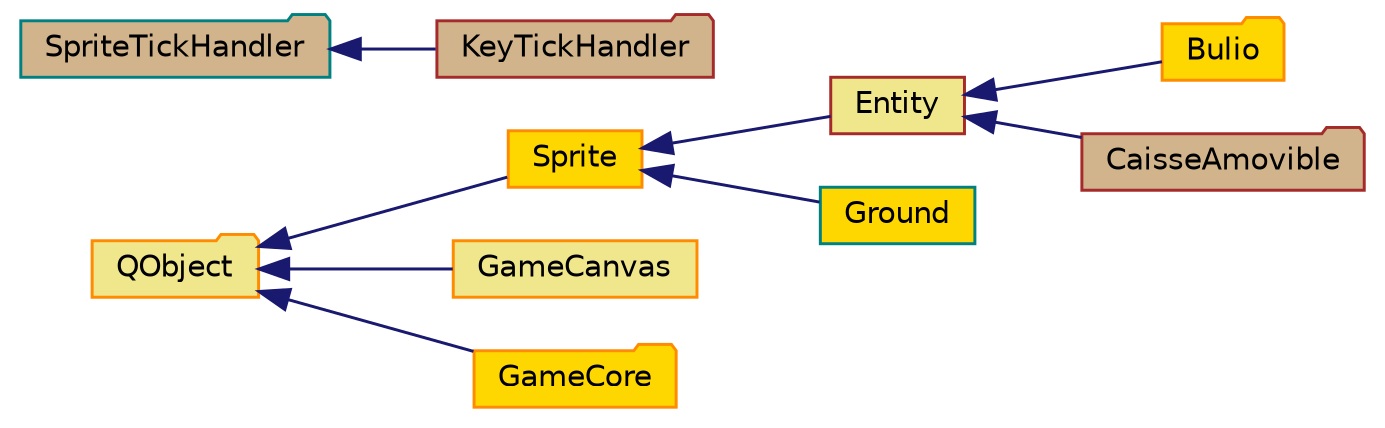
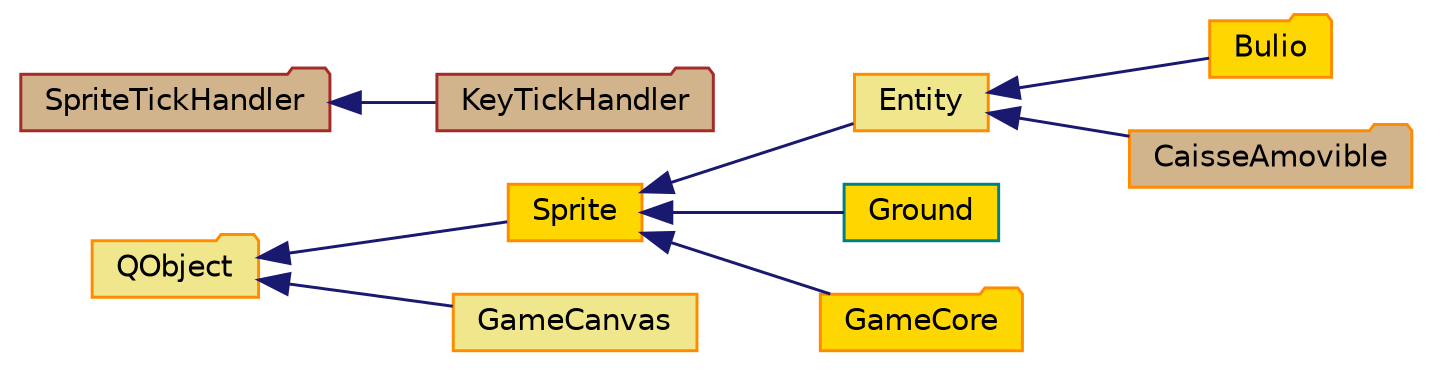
(175, 49) -> (175, 103)
(898, 106) -> (921, 103)
(1223, 162) -> (1271, 159)
(381, 326) -> (751, 268)
